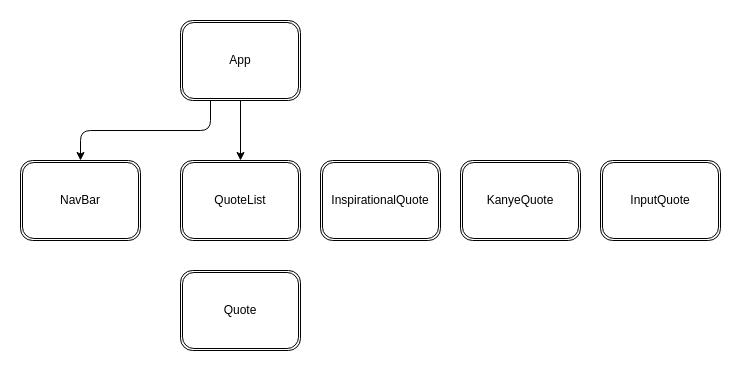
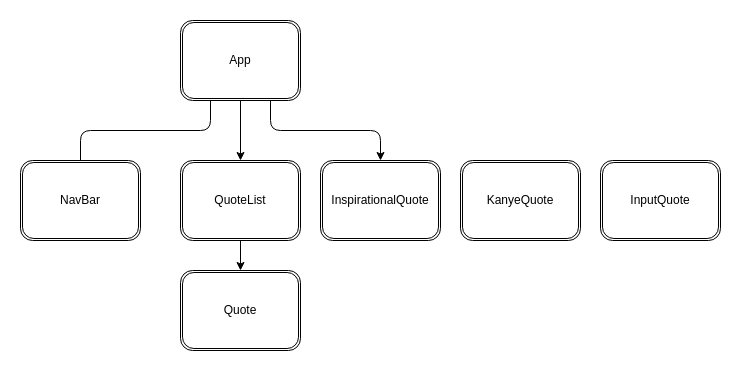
none -> (322, 131)
(81, 152) -> (81, 155)
none -> (241, 252)
